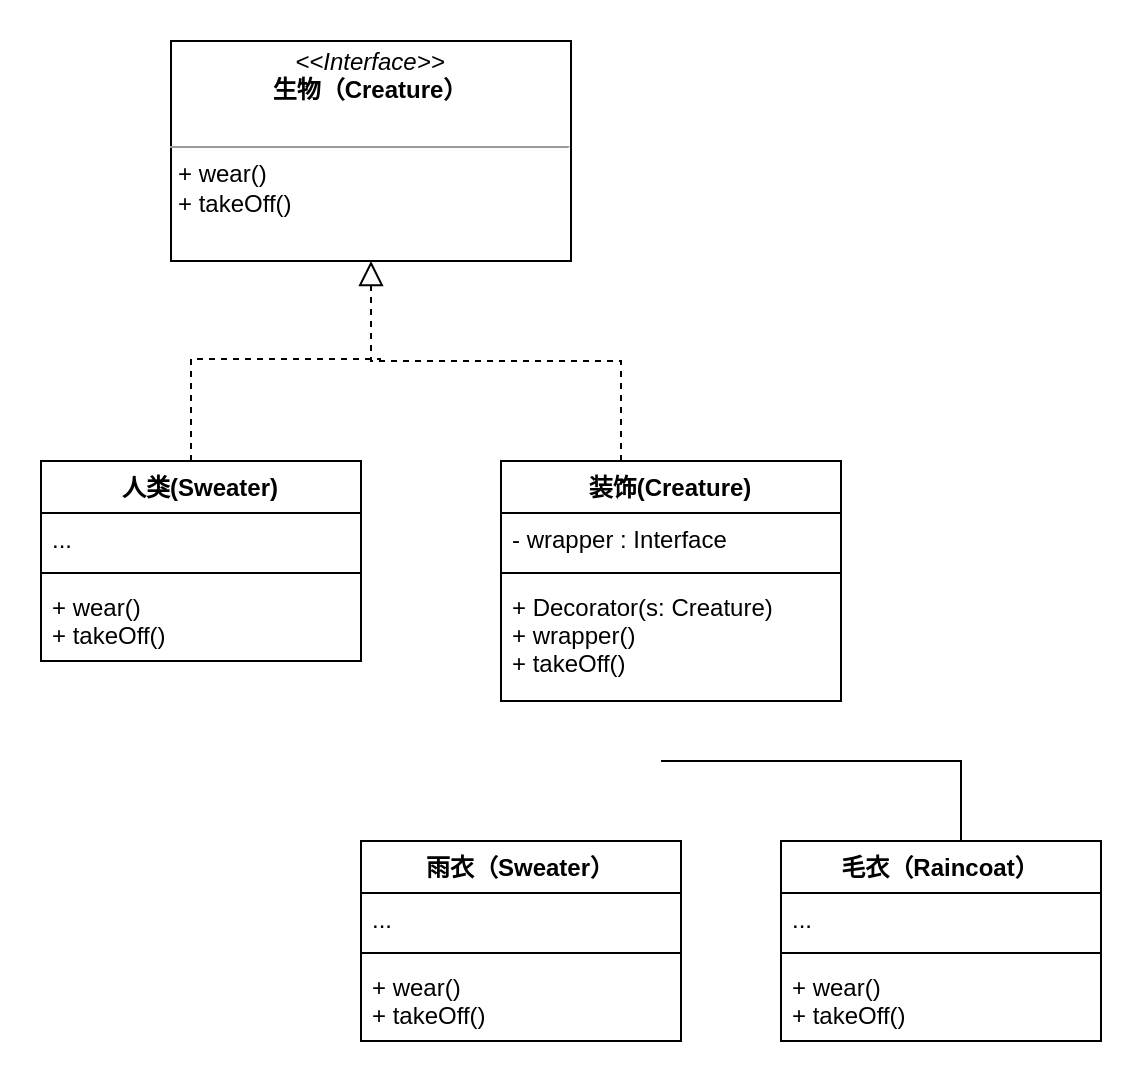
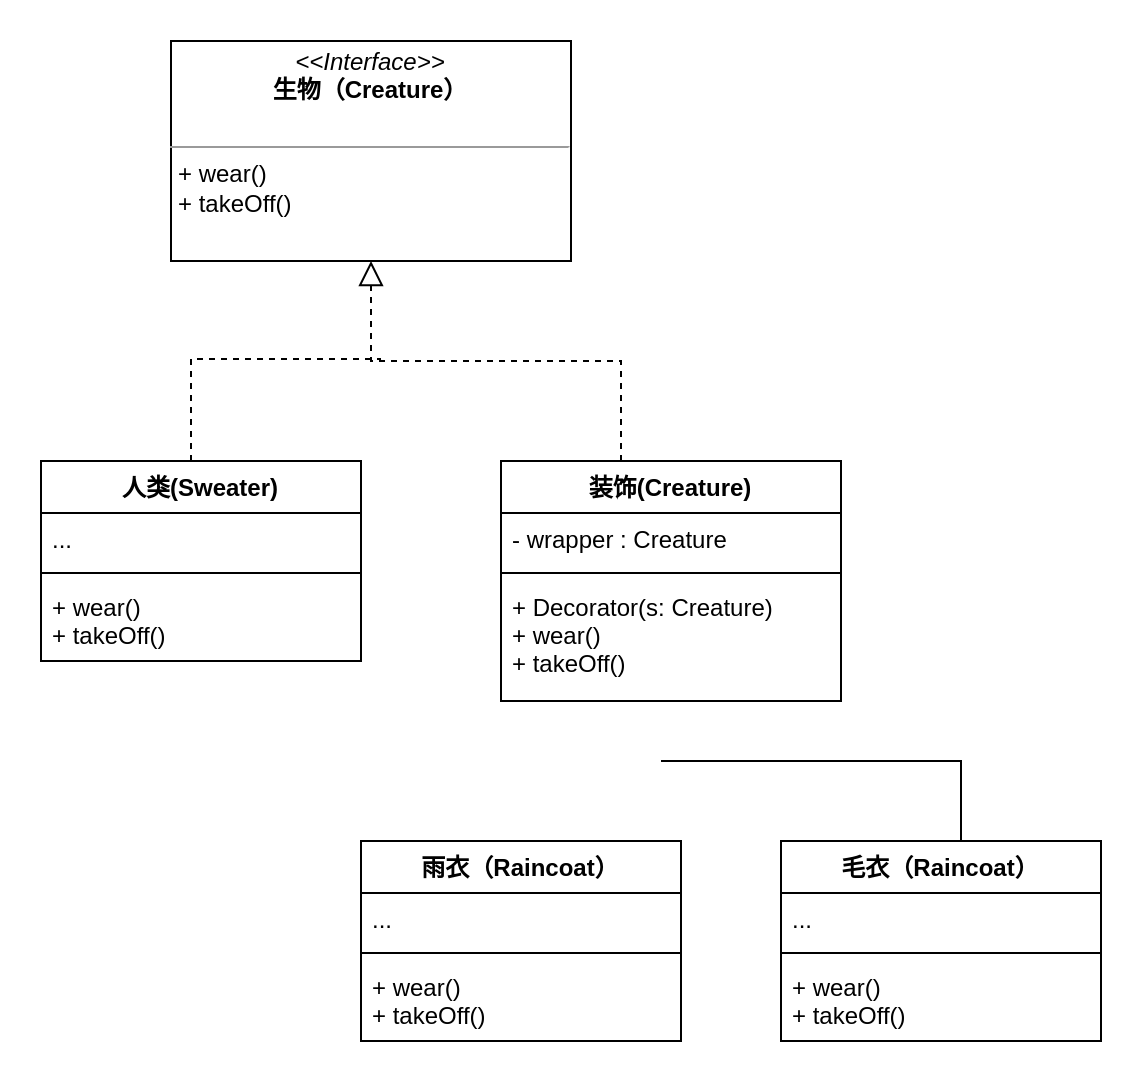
(641, 540) -> (634, 540)
(664, 608) -> (664, 608)
(520, 868) -> (520, 868)
